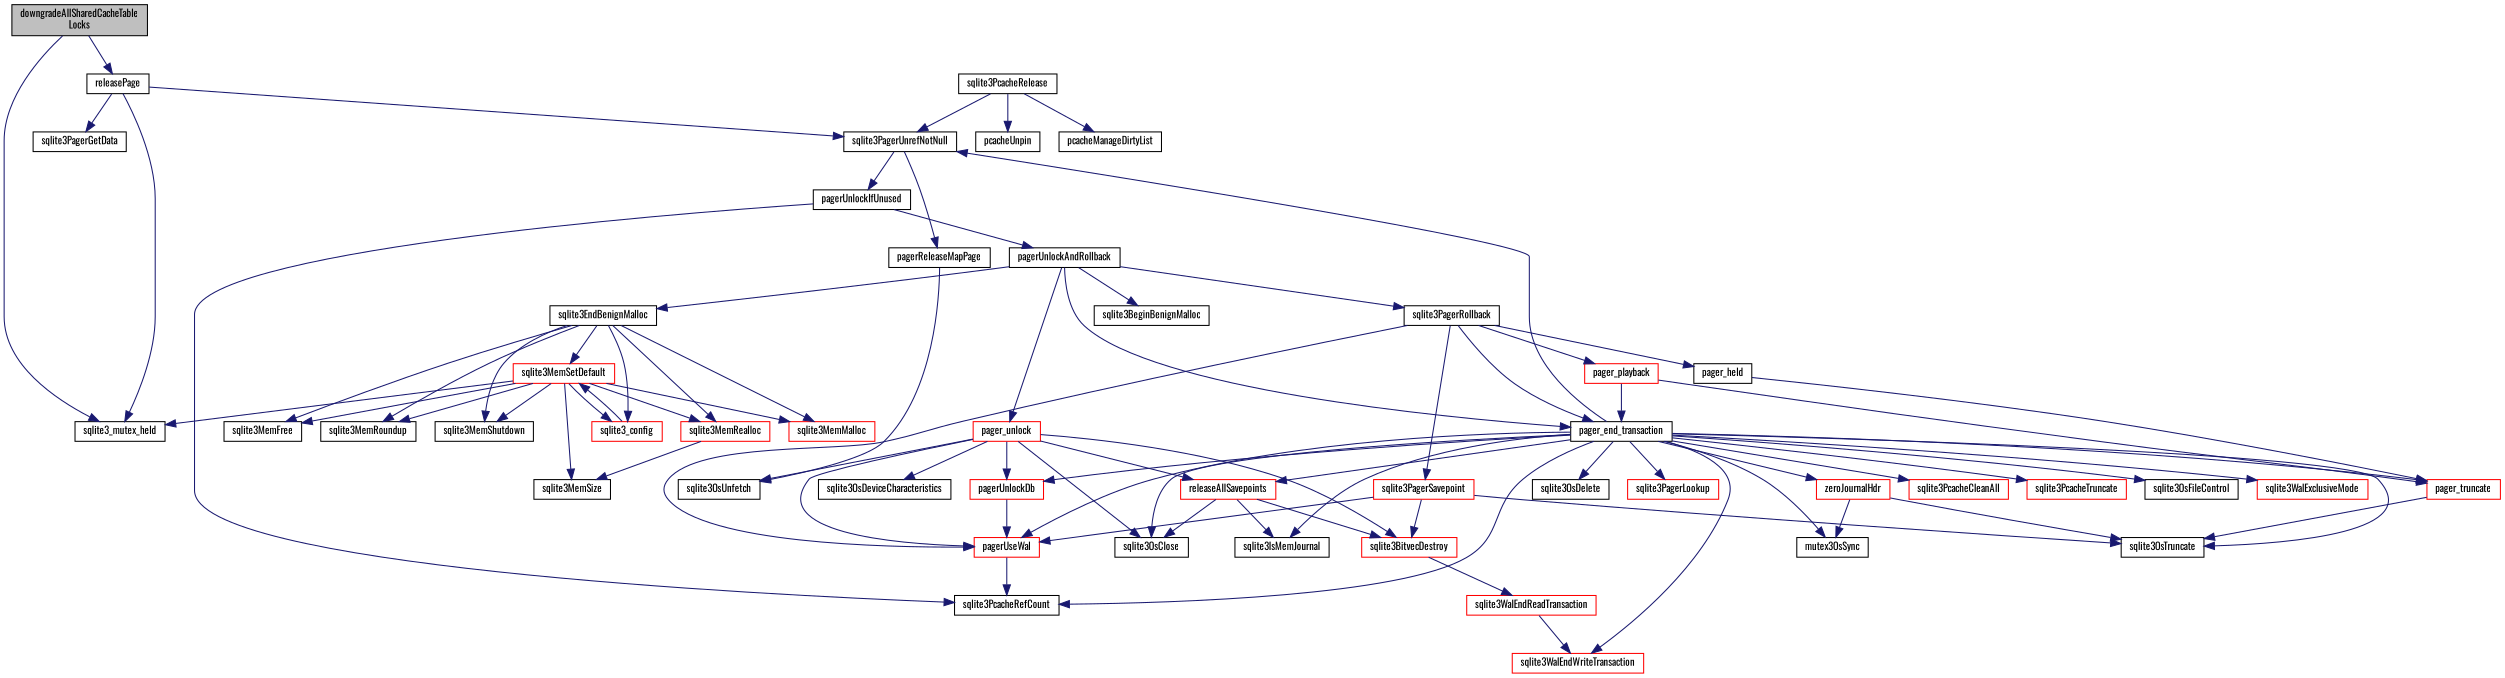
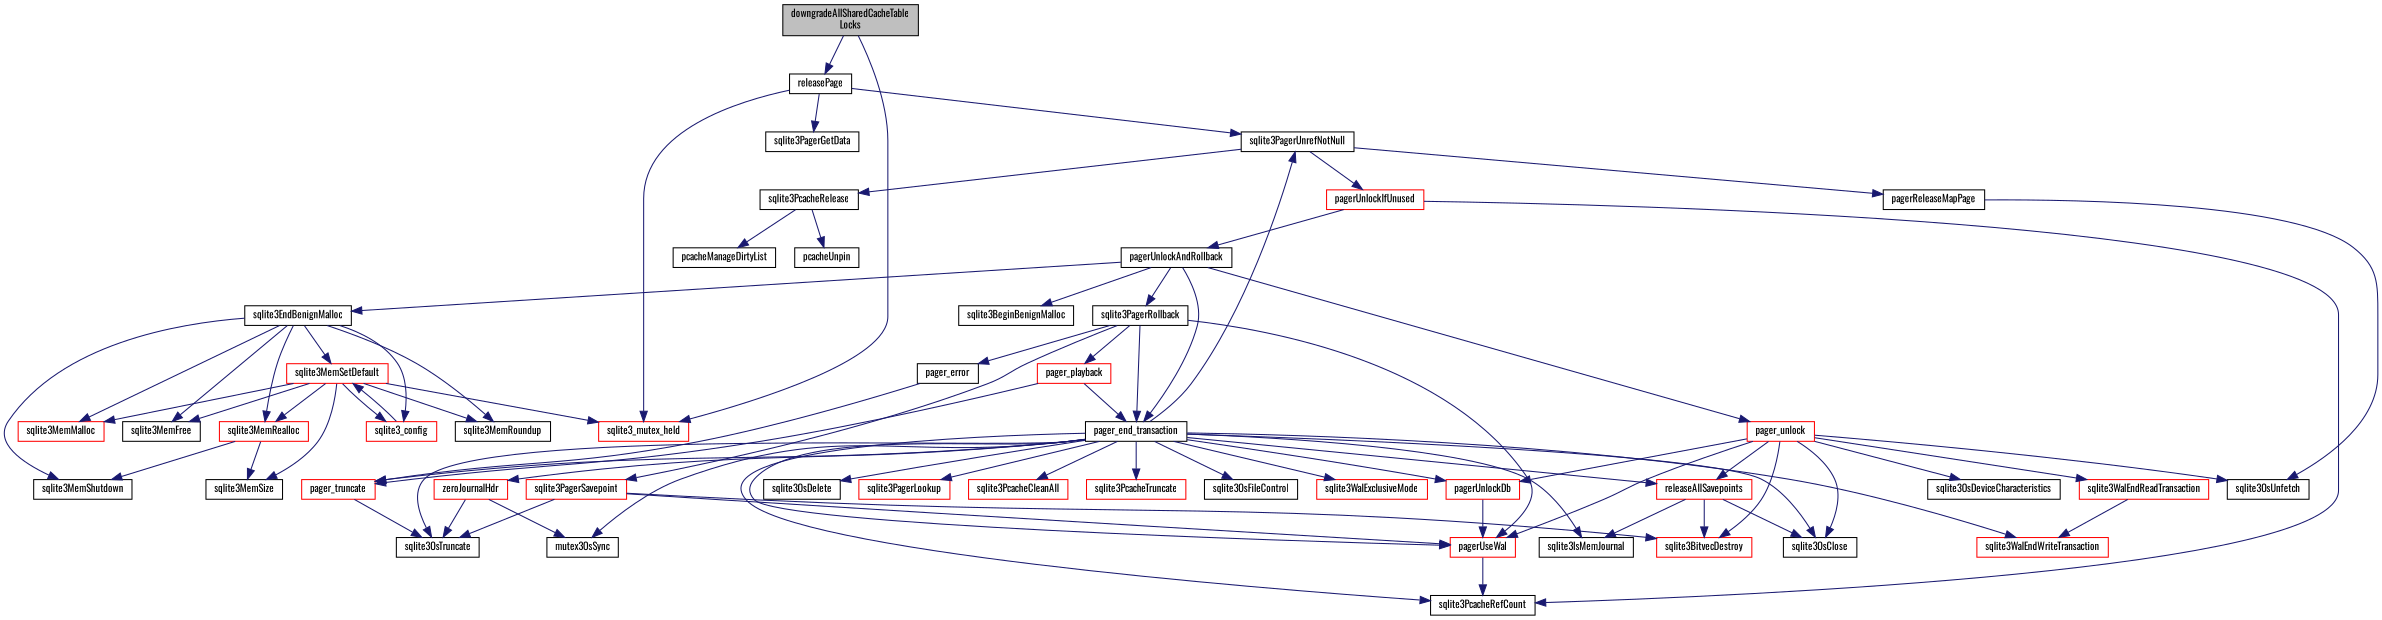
(959, 110) -> (1055, 171)
(862, 200) -> (1375, 200)
(1723, 374) -> (948, 374)
(528, 399) -> (178, 459)
(120, 431) -> (644, 431)
(1466, 574) -> (1945, 458)
